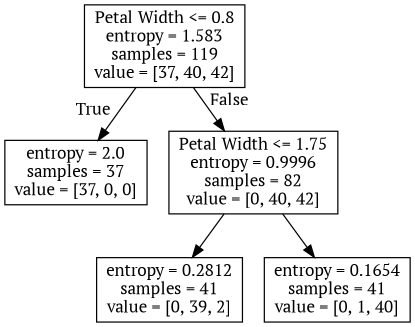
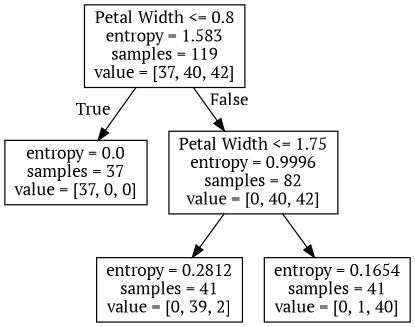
(76, 173) -> (76, 173)
